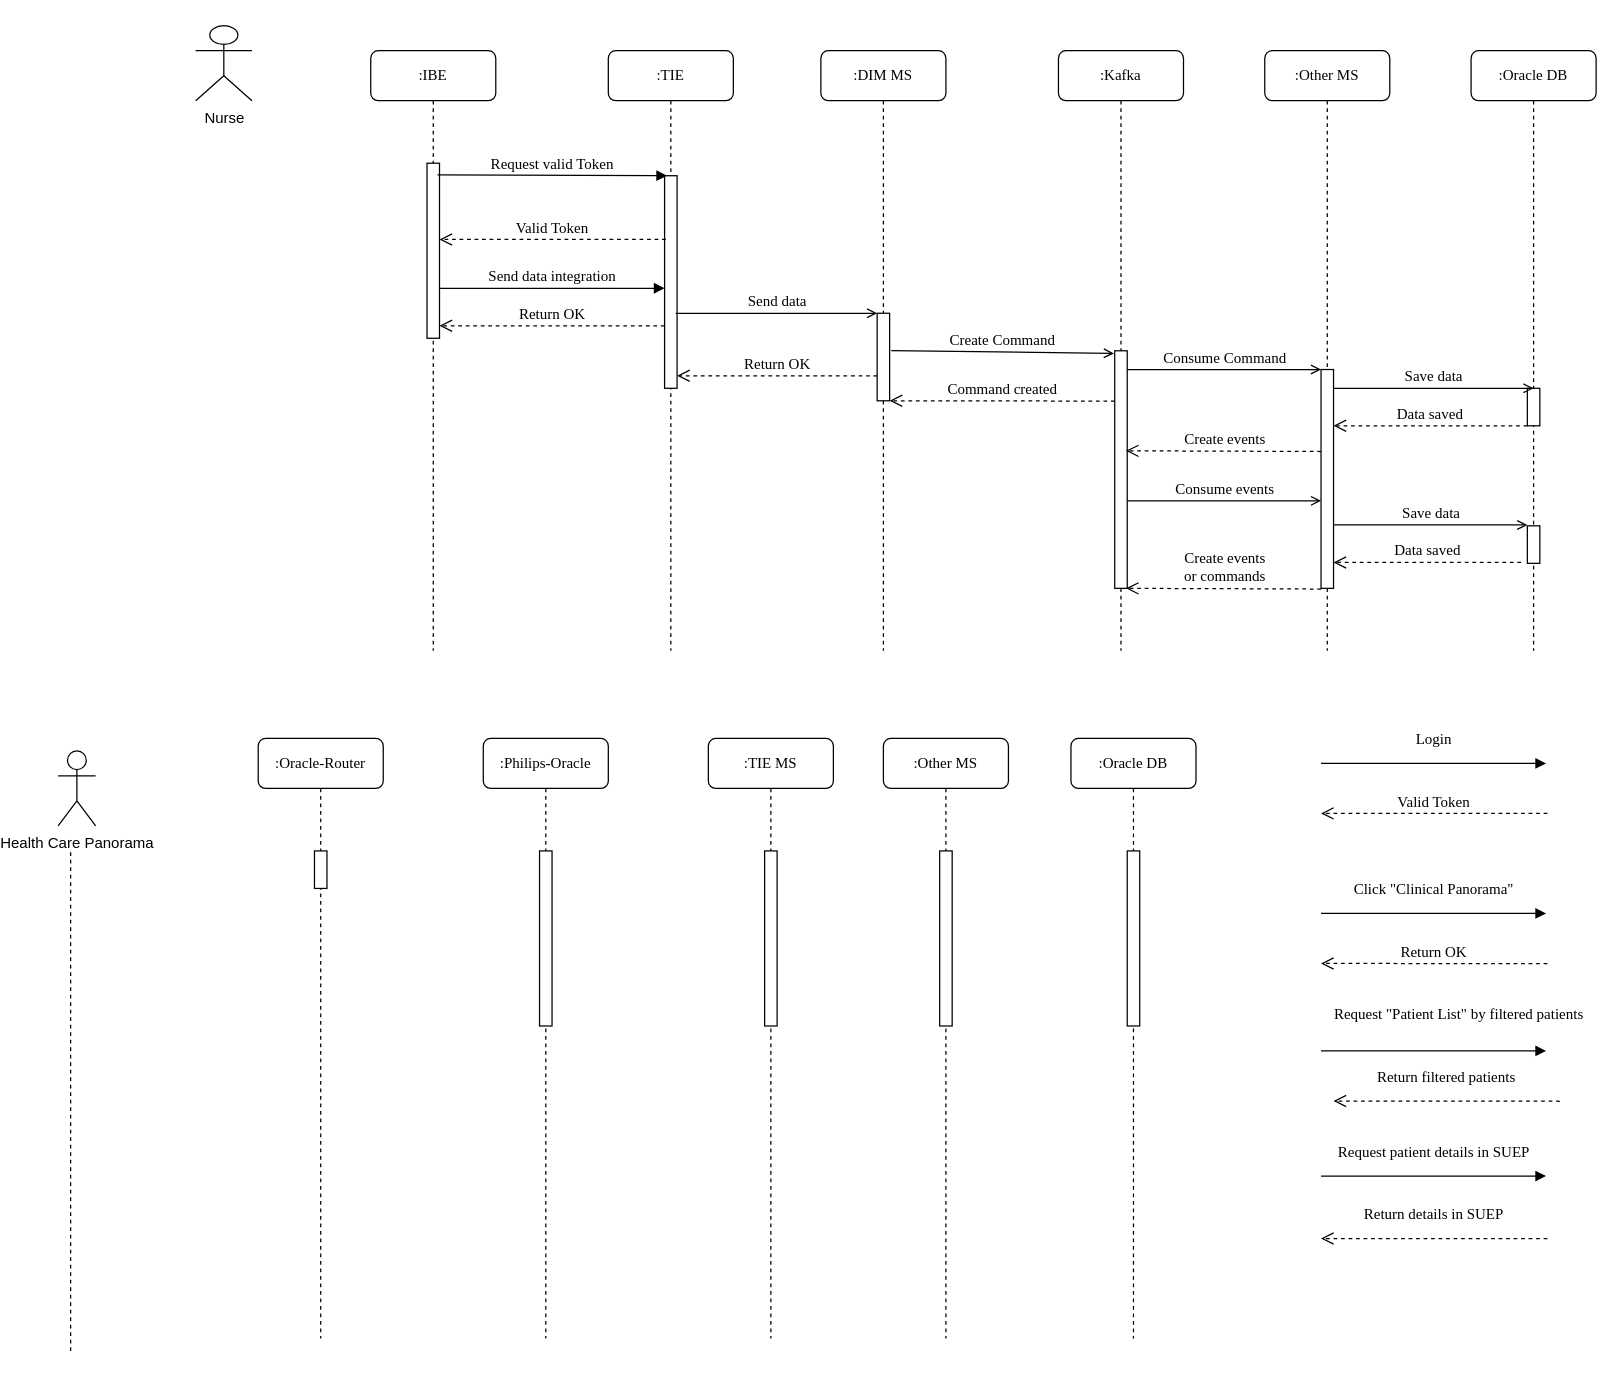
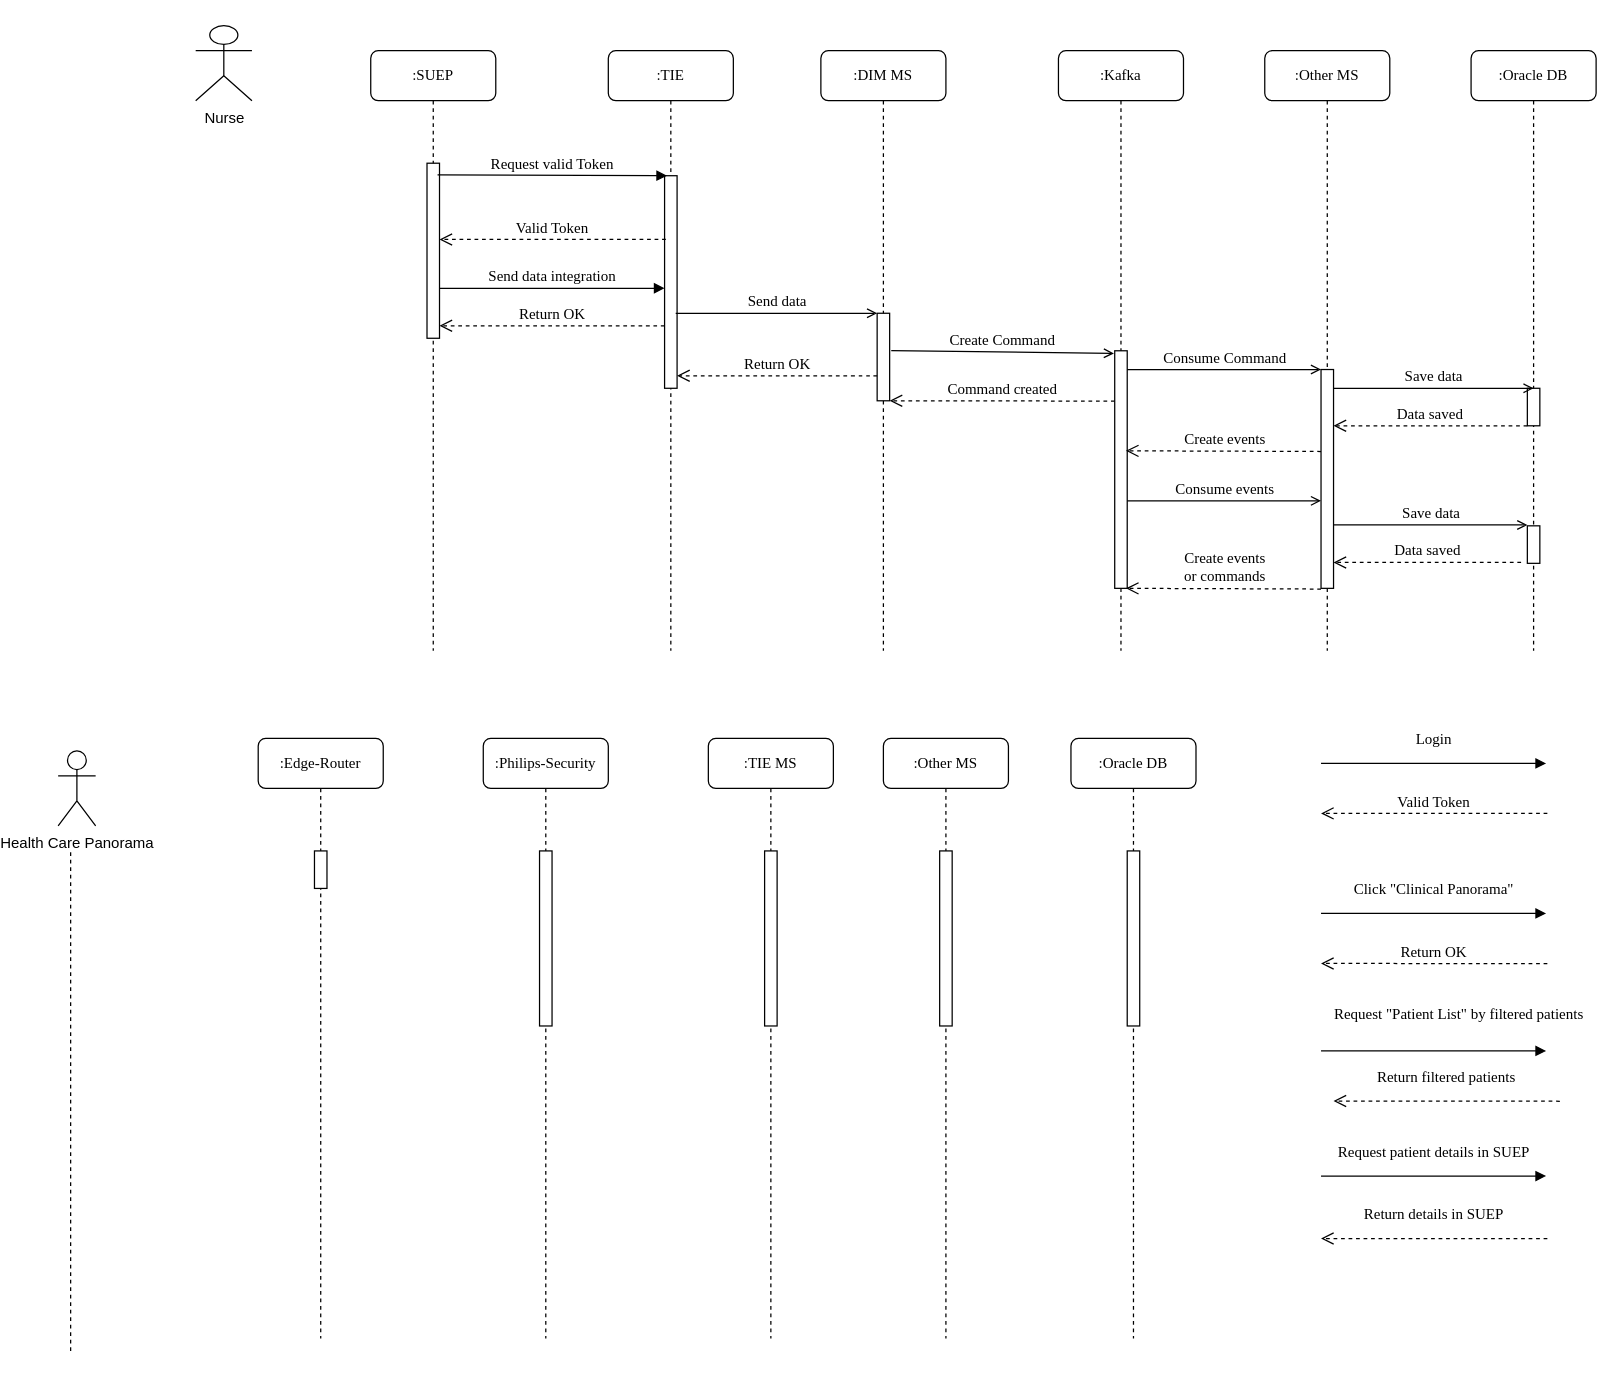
(433, 76) -> (433, 76)
(321, 763) -> (321, 763)
(546, 763) -> (546, 763)
